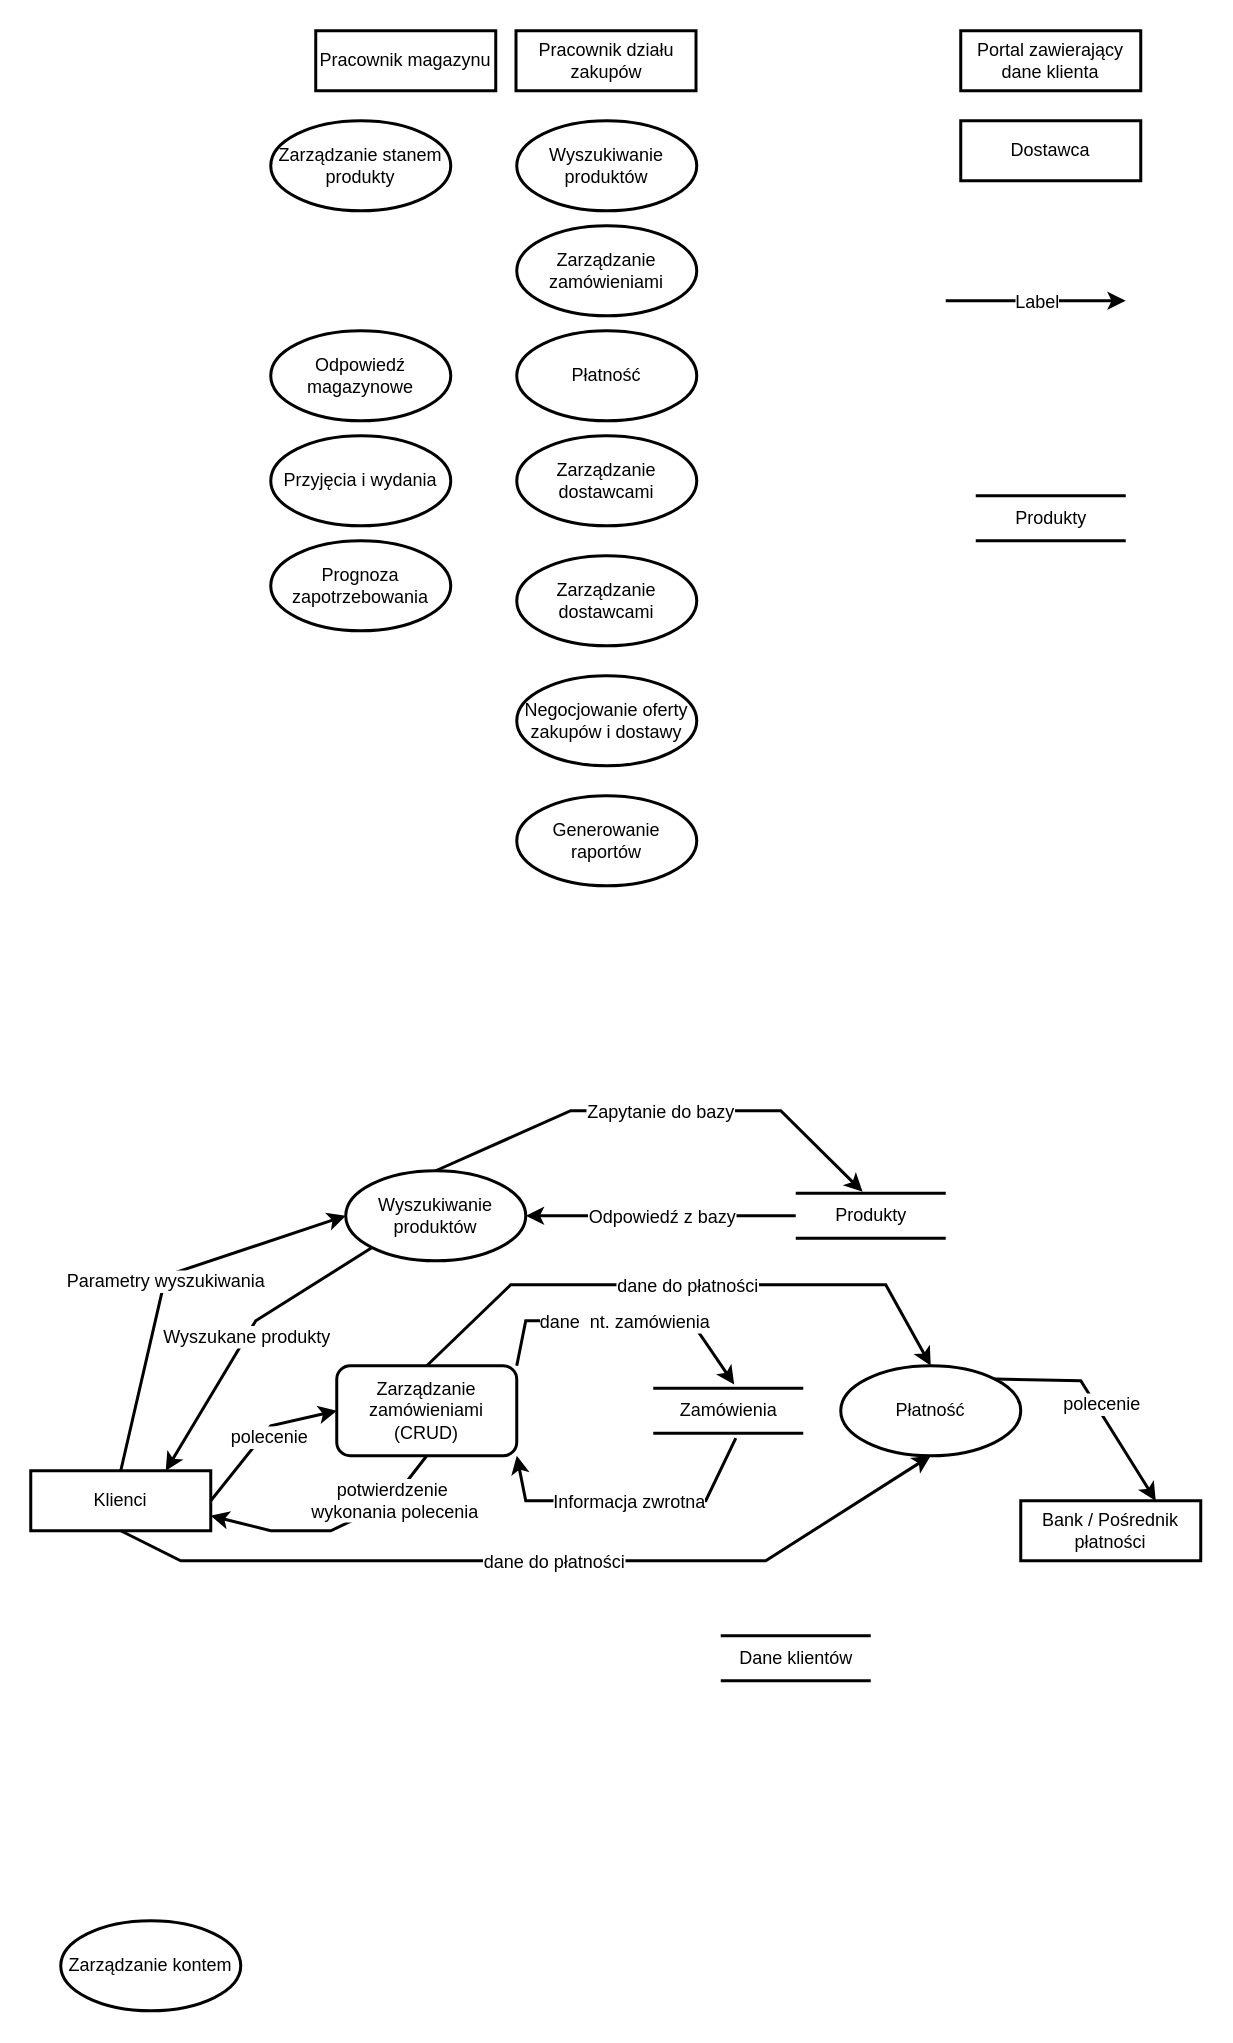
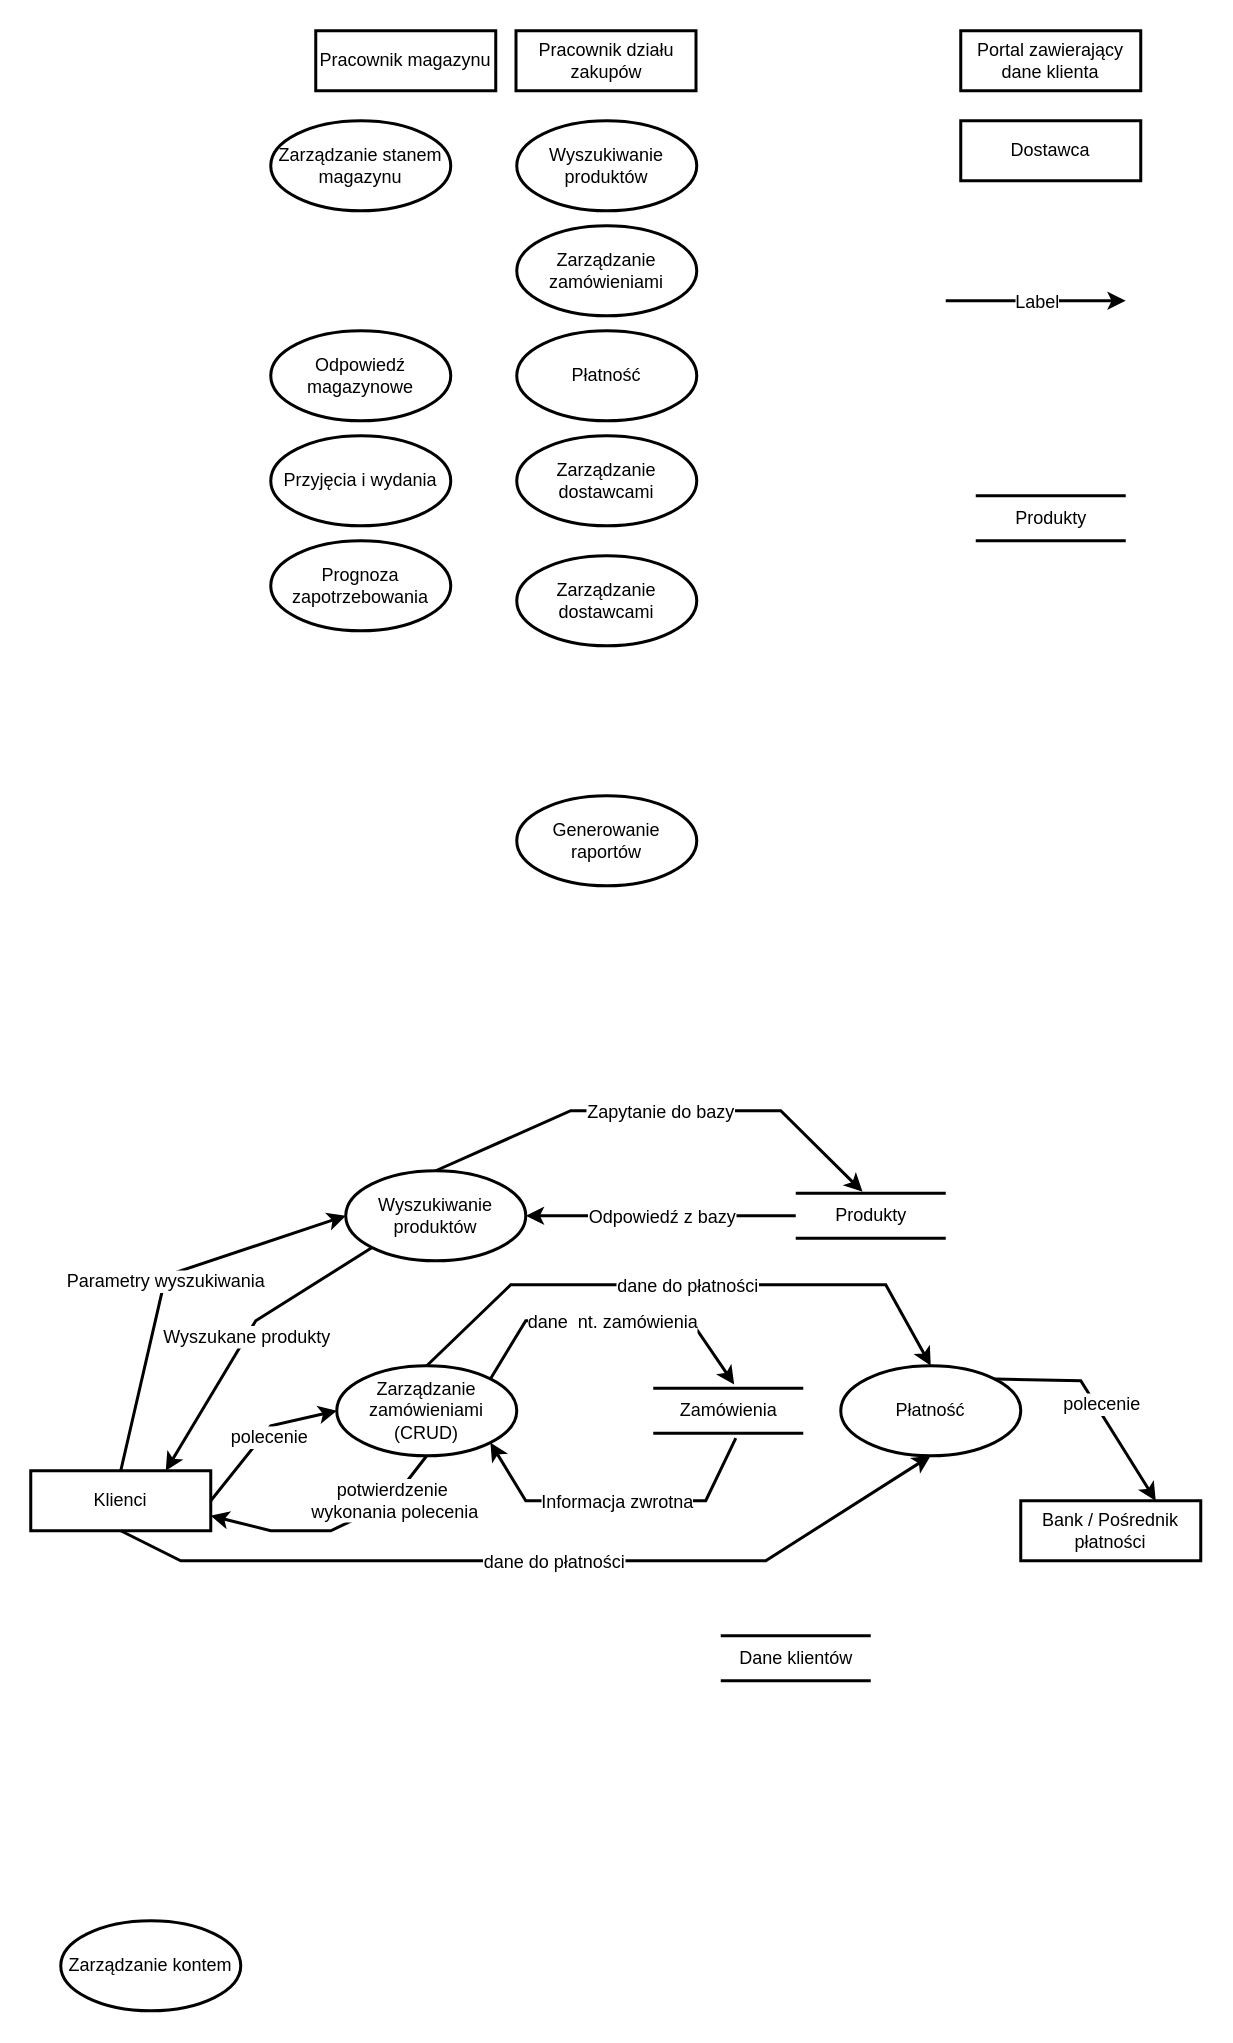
(361, 166) -> (361, 166)
(607, 721) -> none
(427, 1411) -> (427, 1411)
